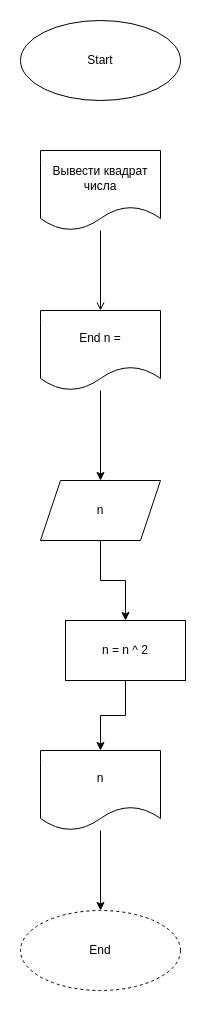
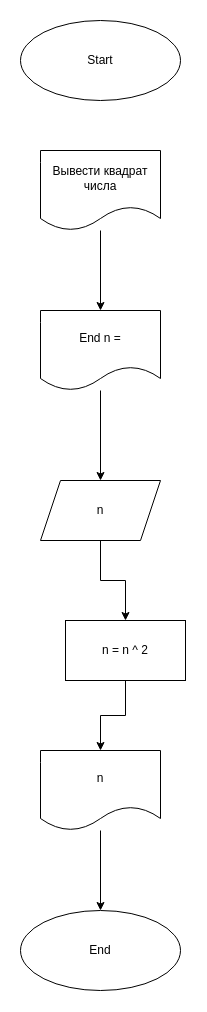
(101, 304) -> (101, 302)
(101, 951) -> (101, 951)
